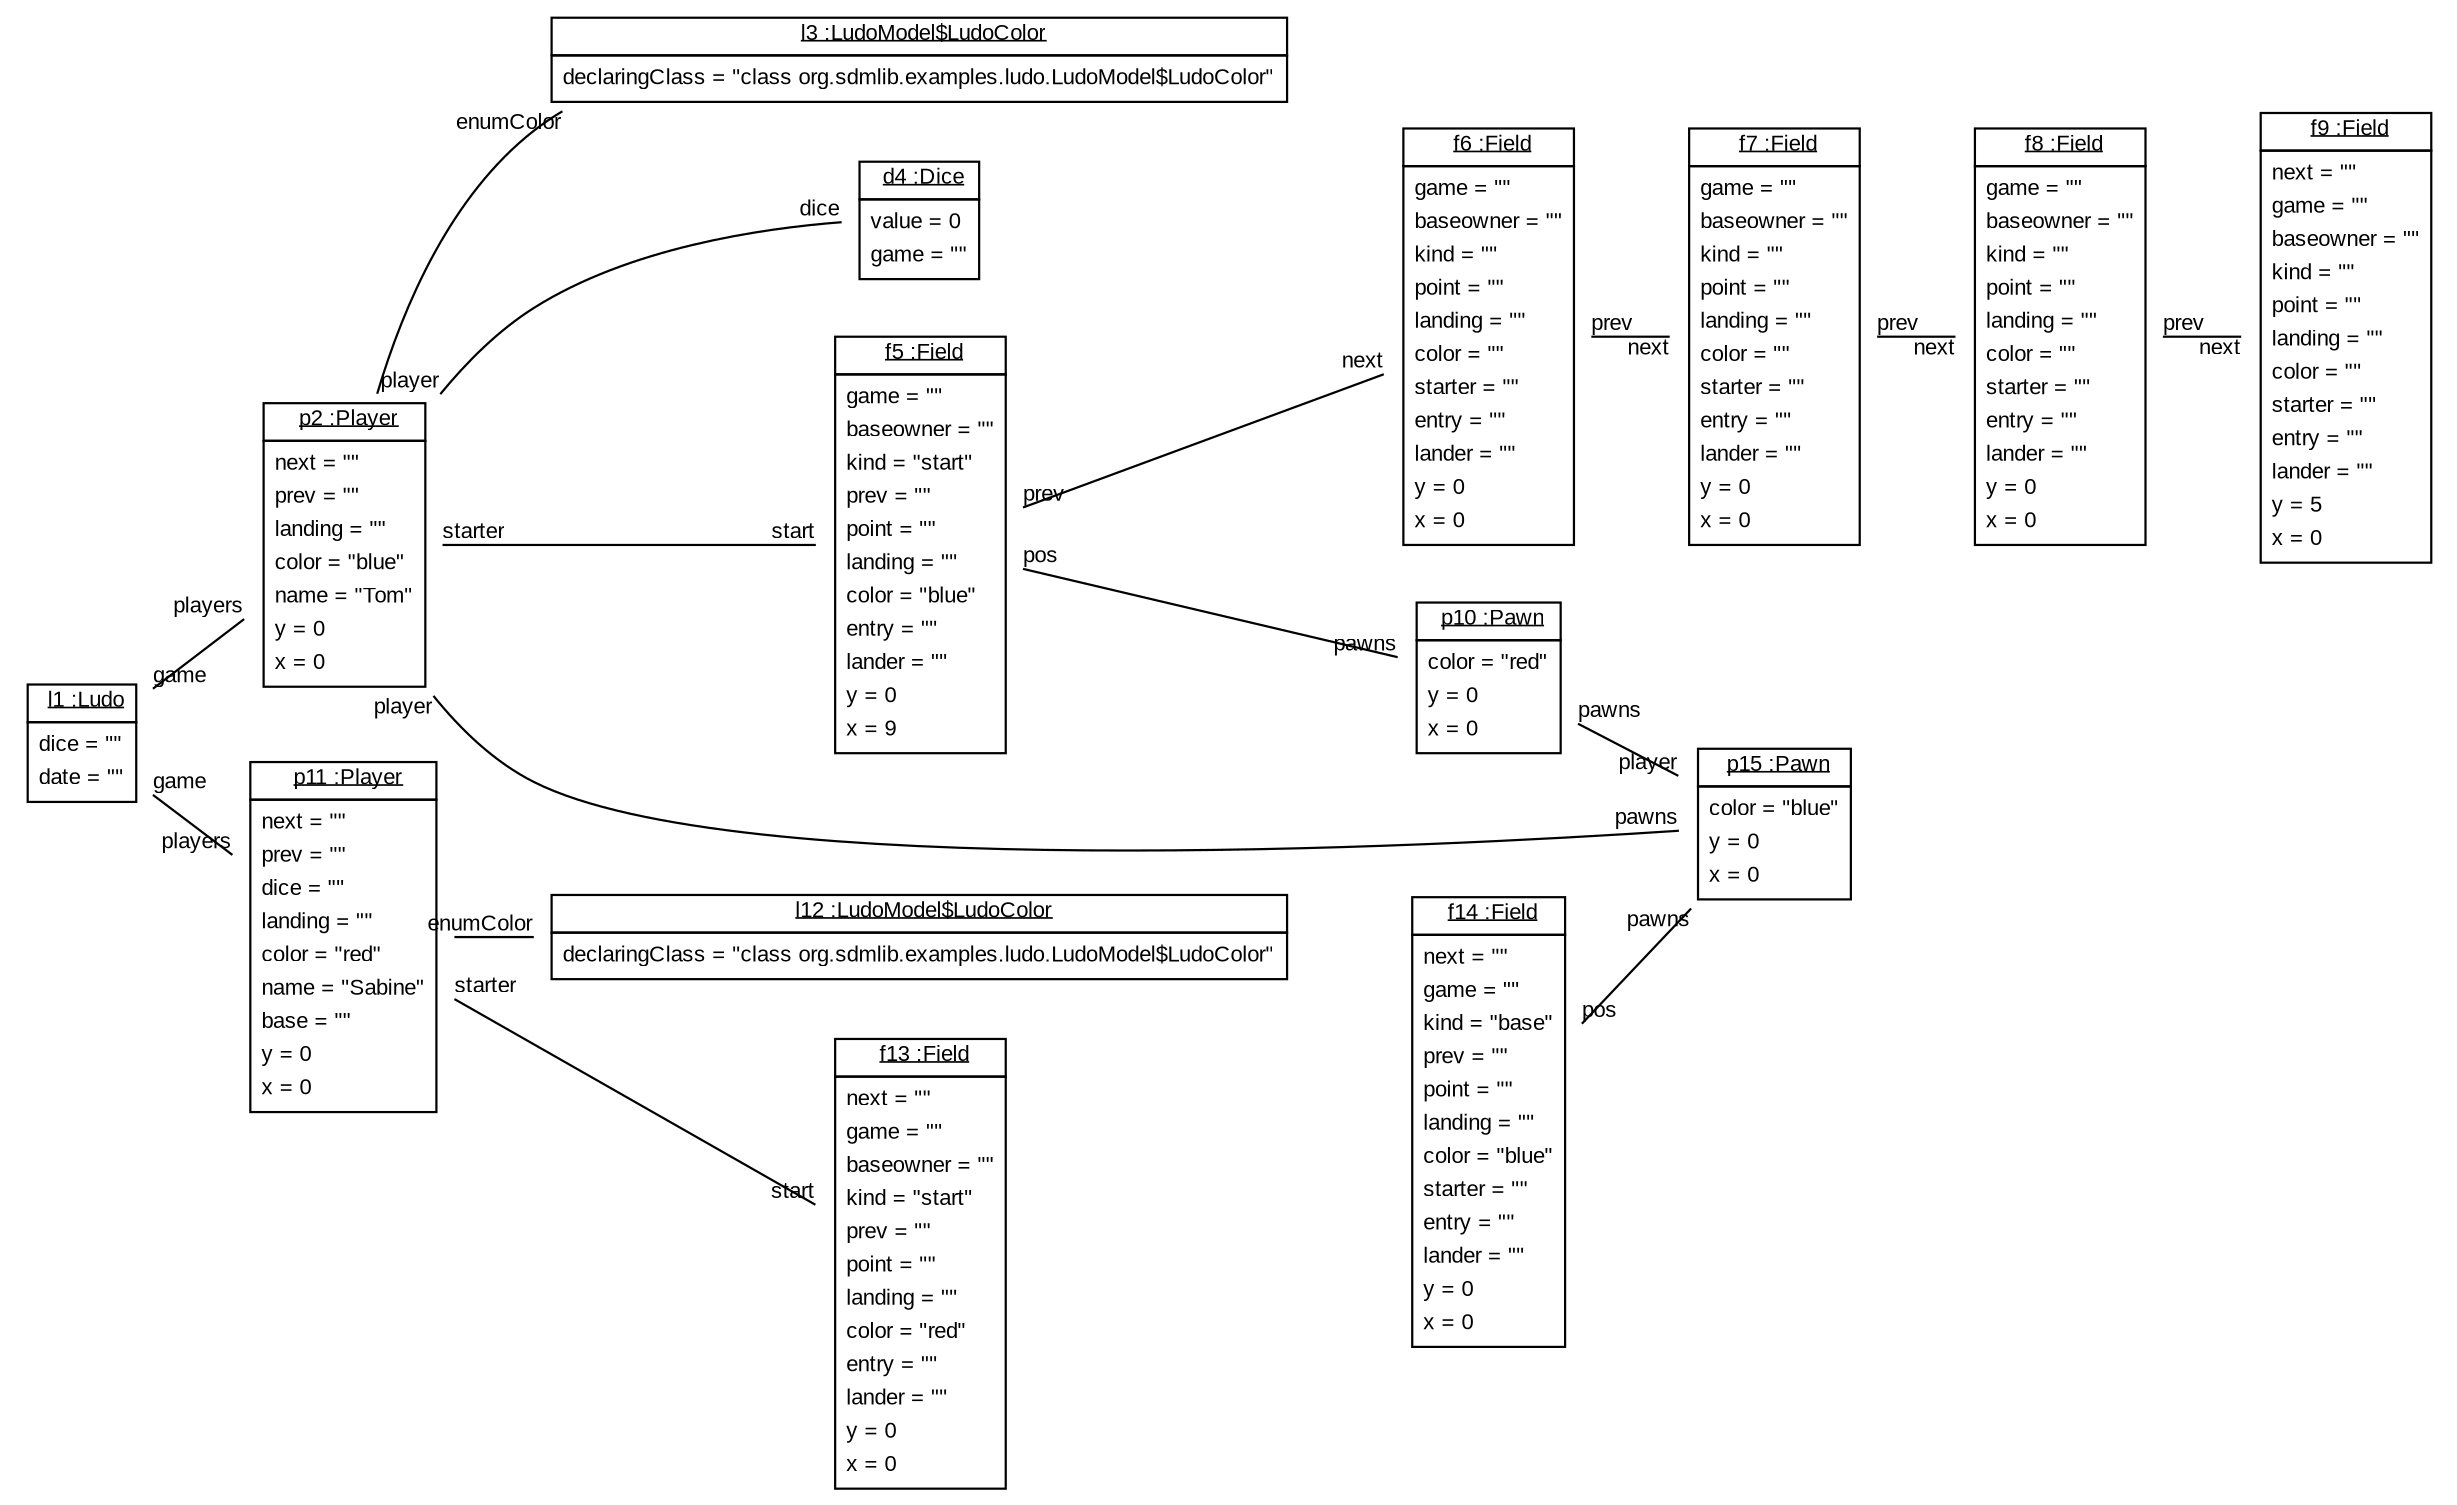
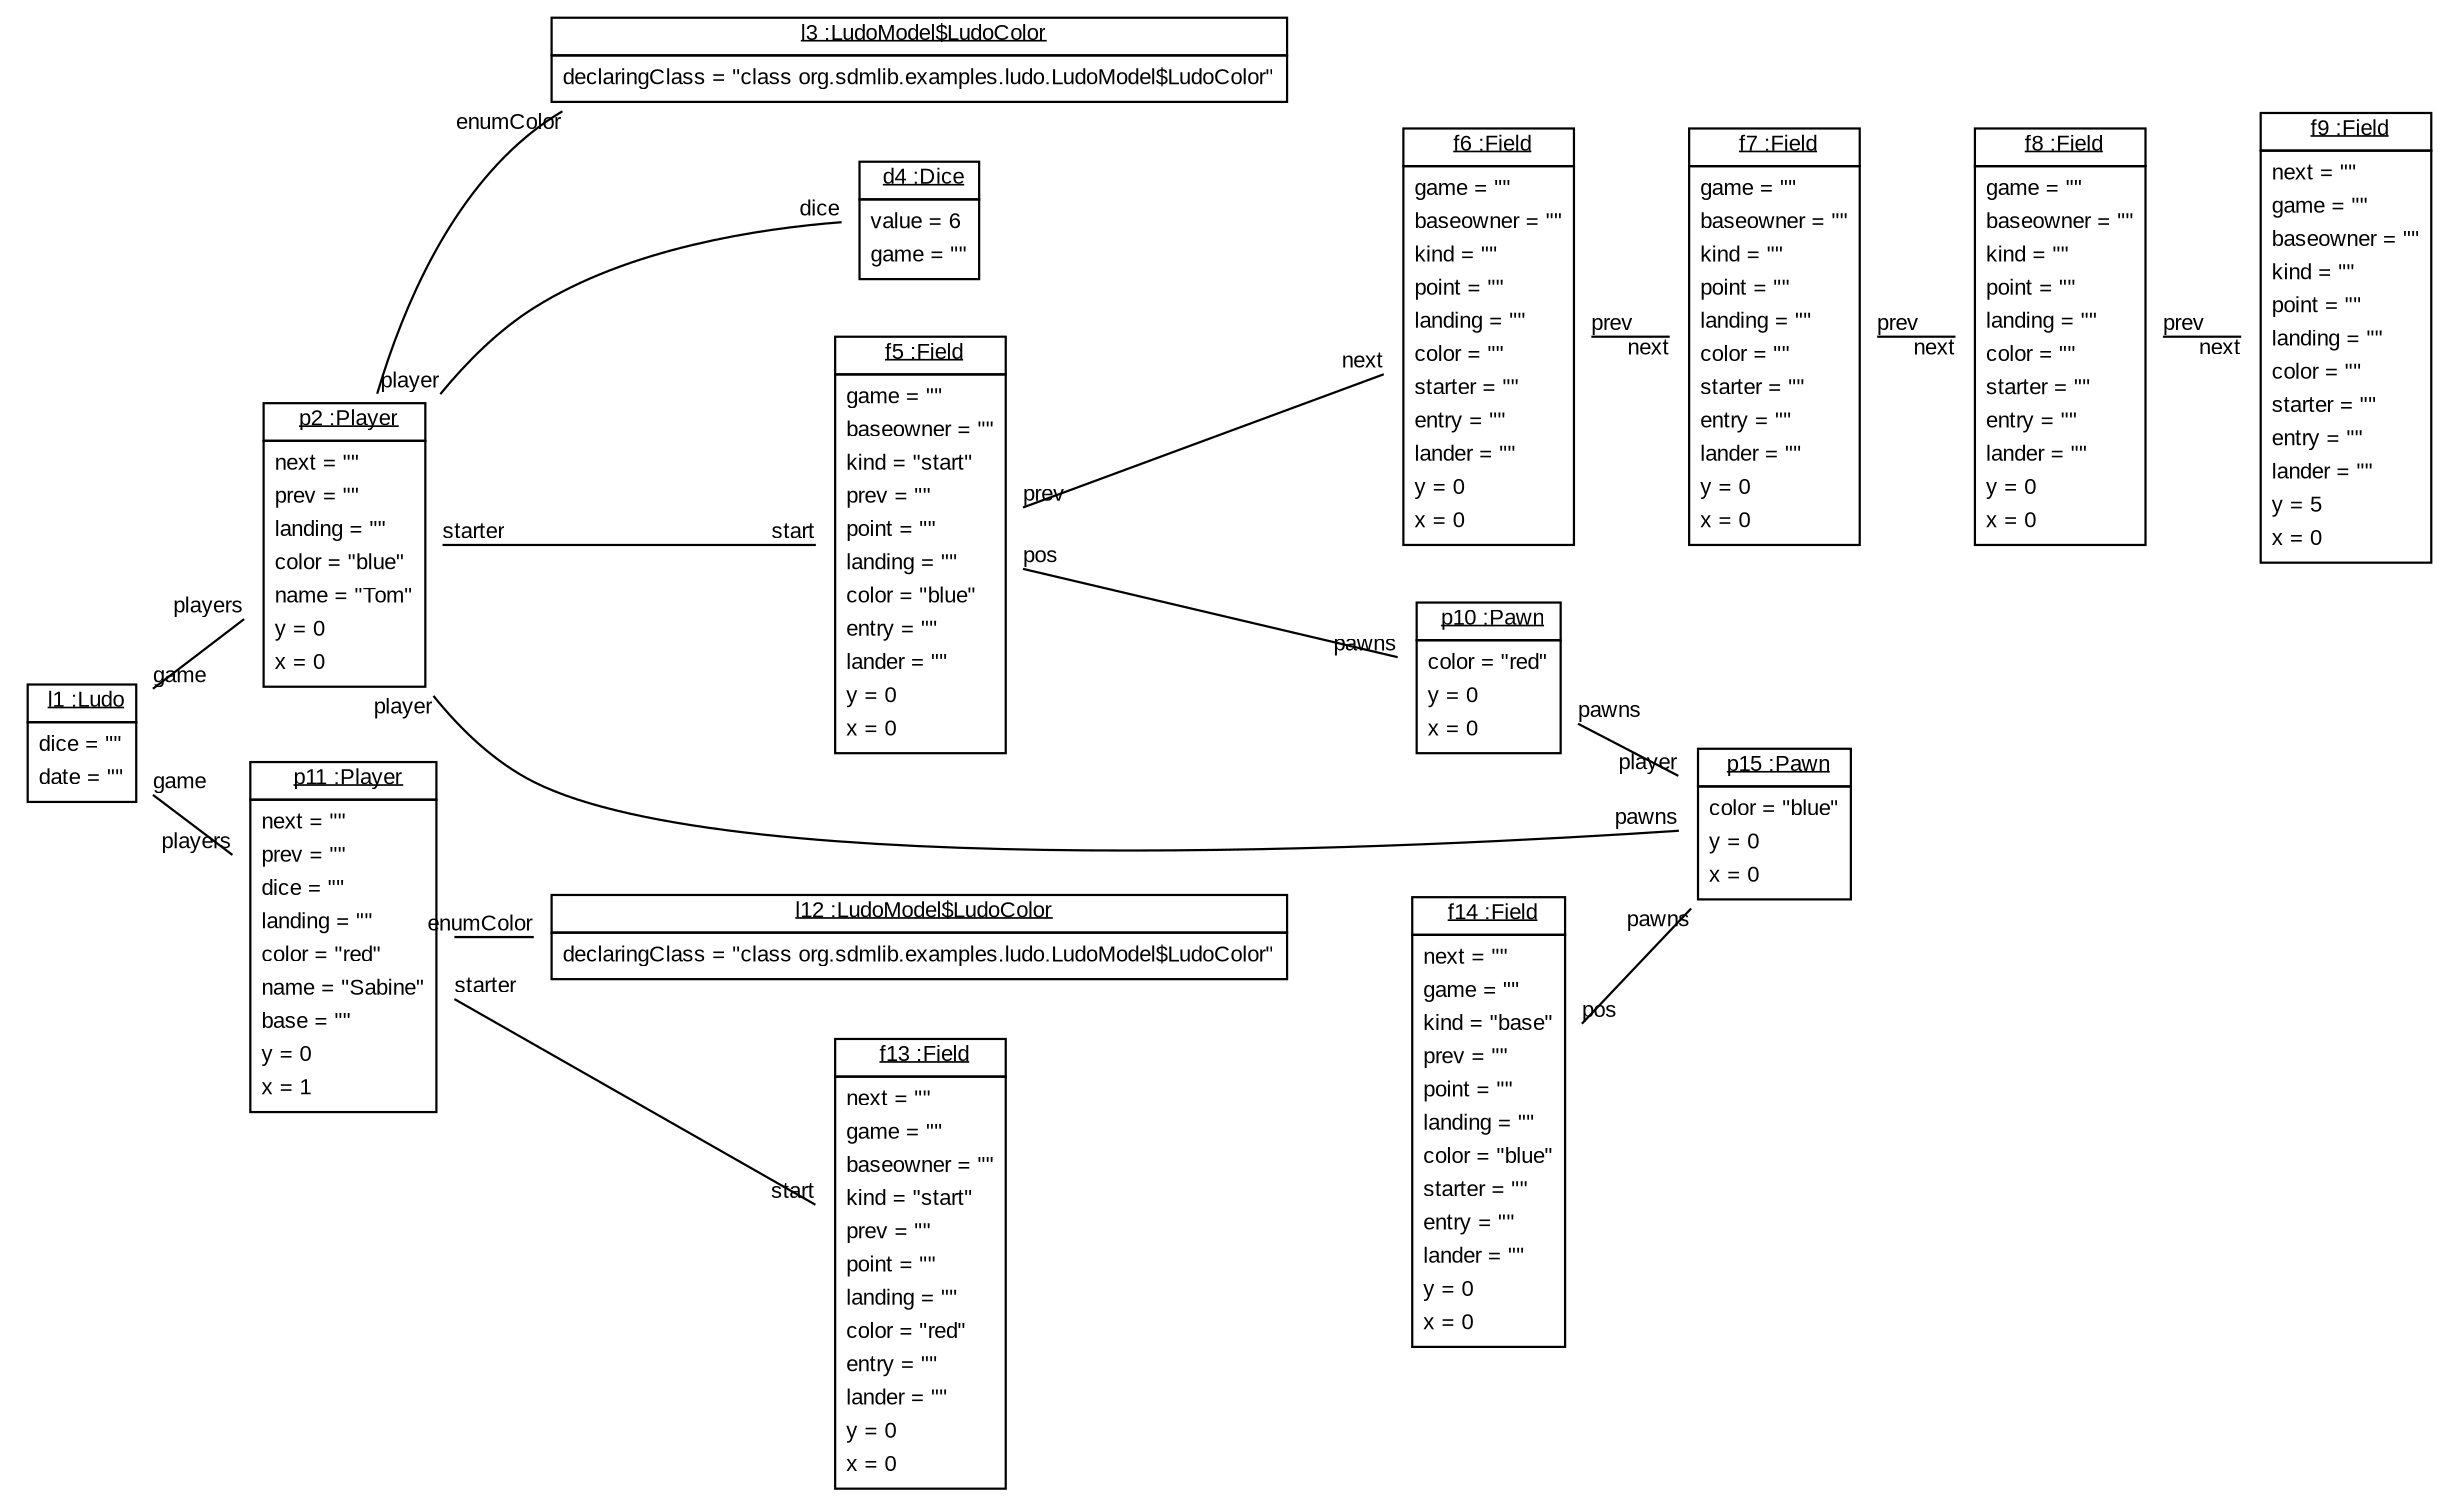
(916, 222) -> (916, 222)
(872, 729) -> (872, 729)
(287, 1088) -> (287, 1088)
